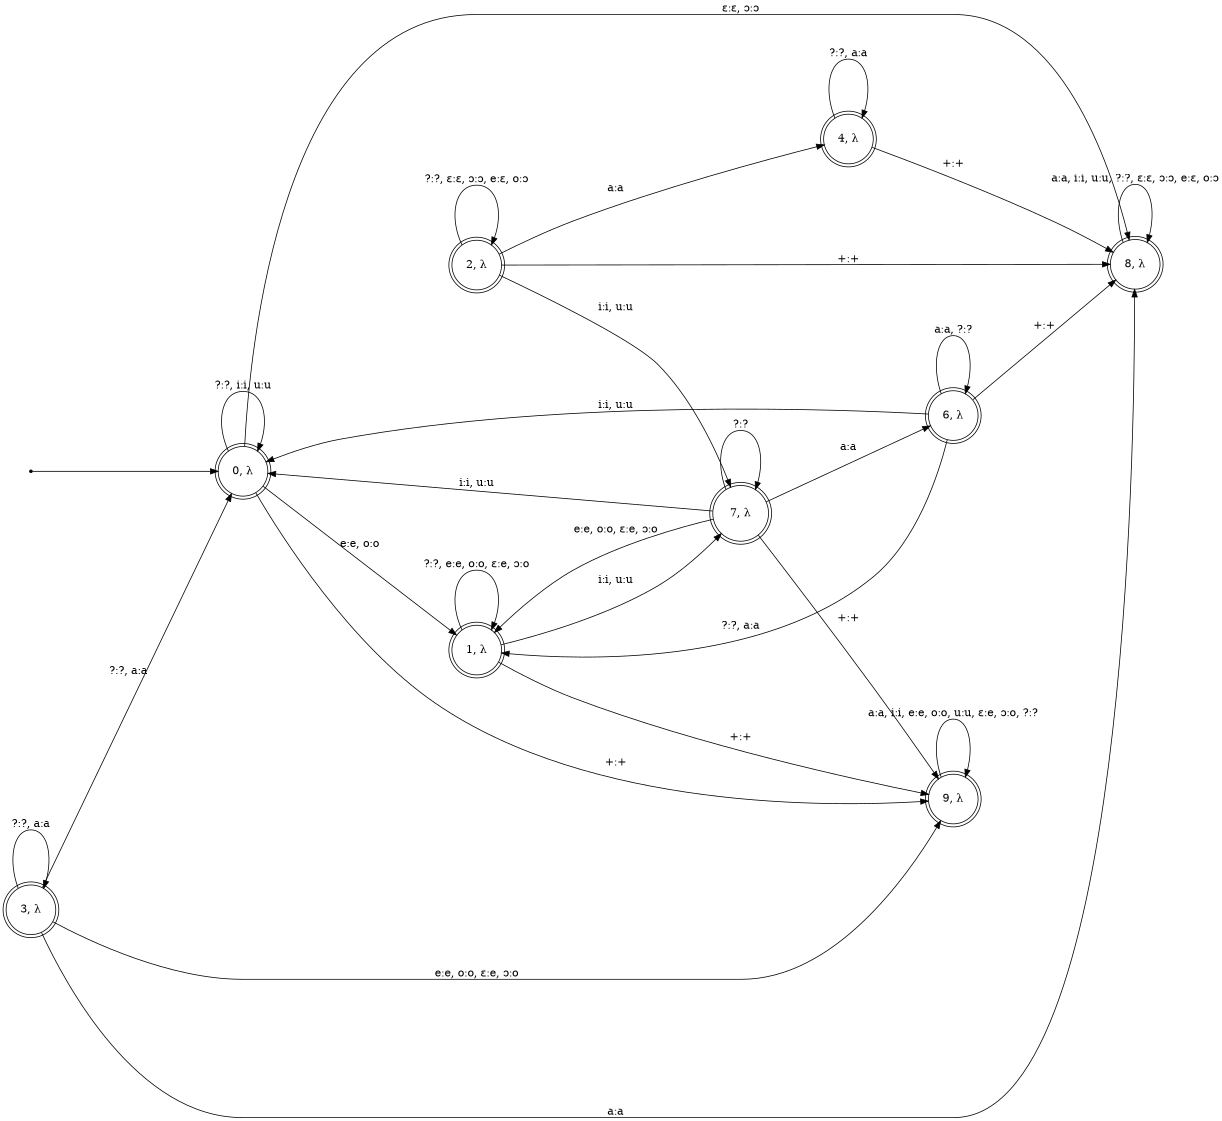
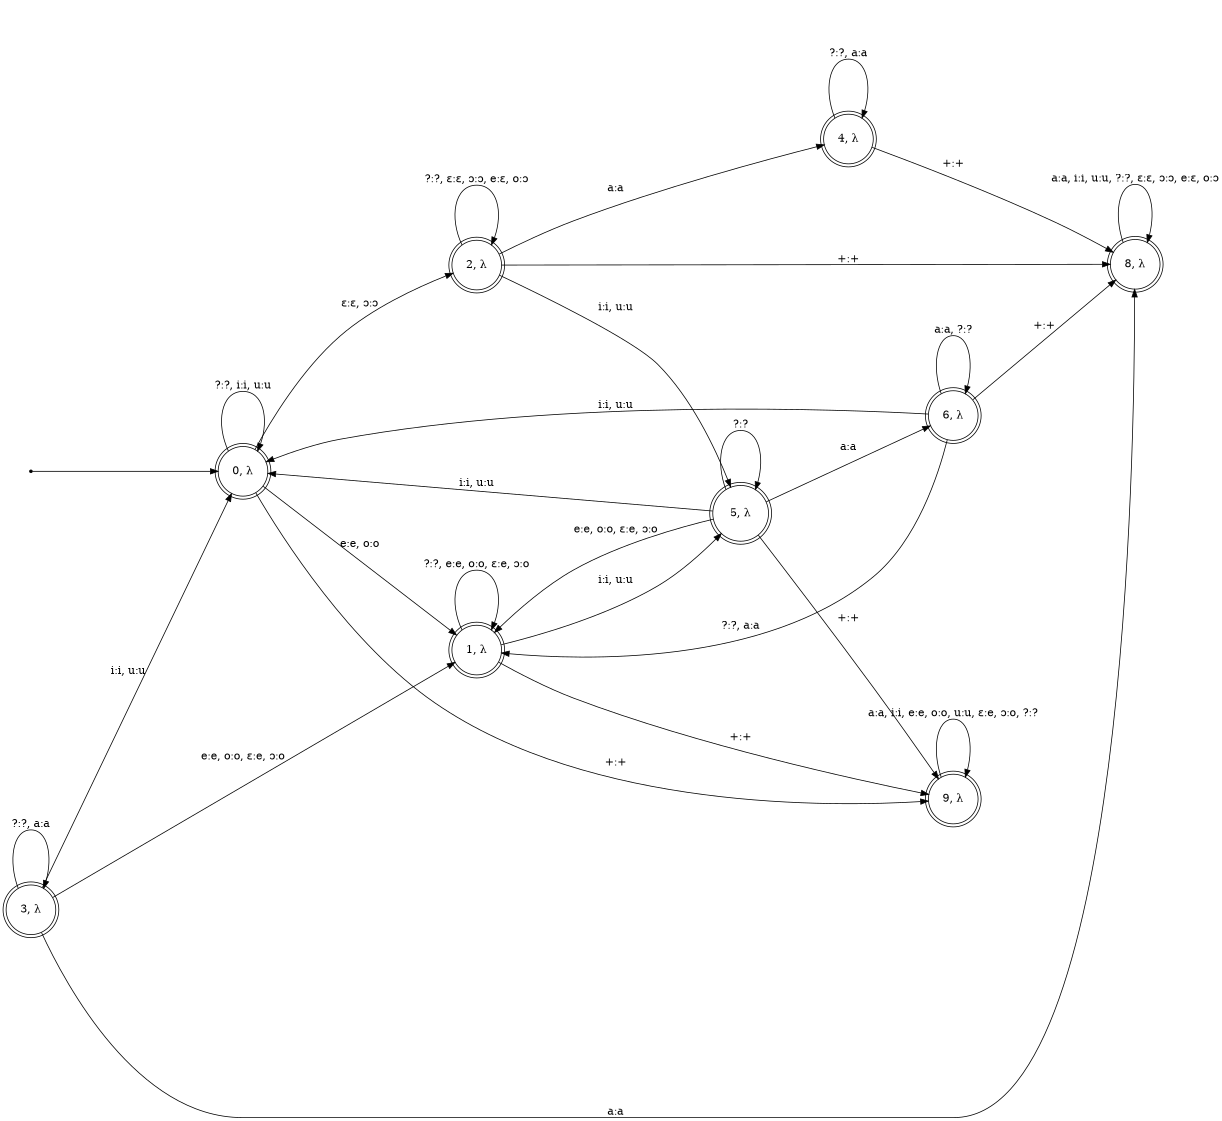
(597, 15) -> (333, 343)
(741, 513) -> (741, 513)
(128, 671) -> (128, 671)
(521, 979) -> (251, 782)
